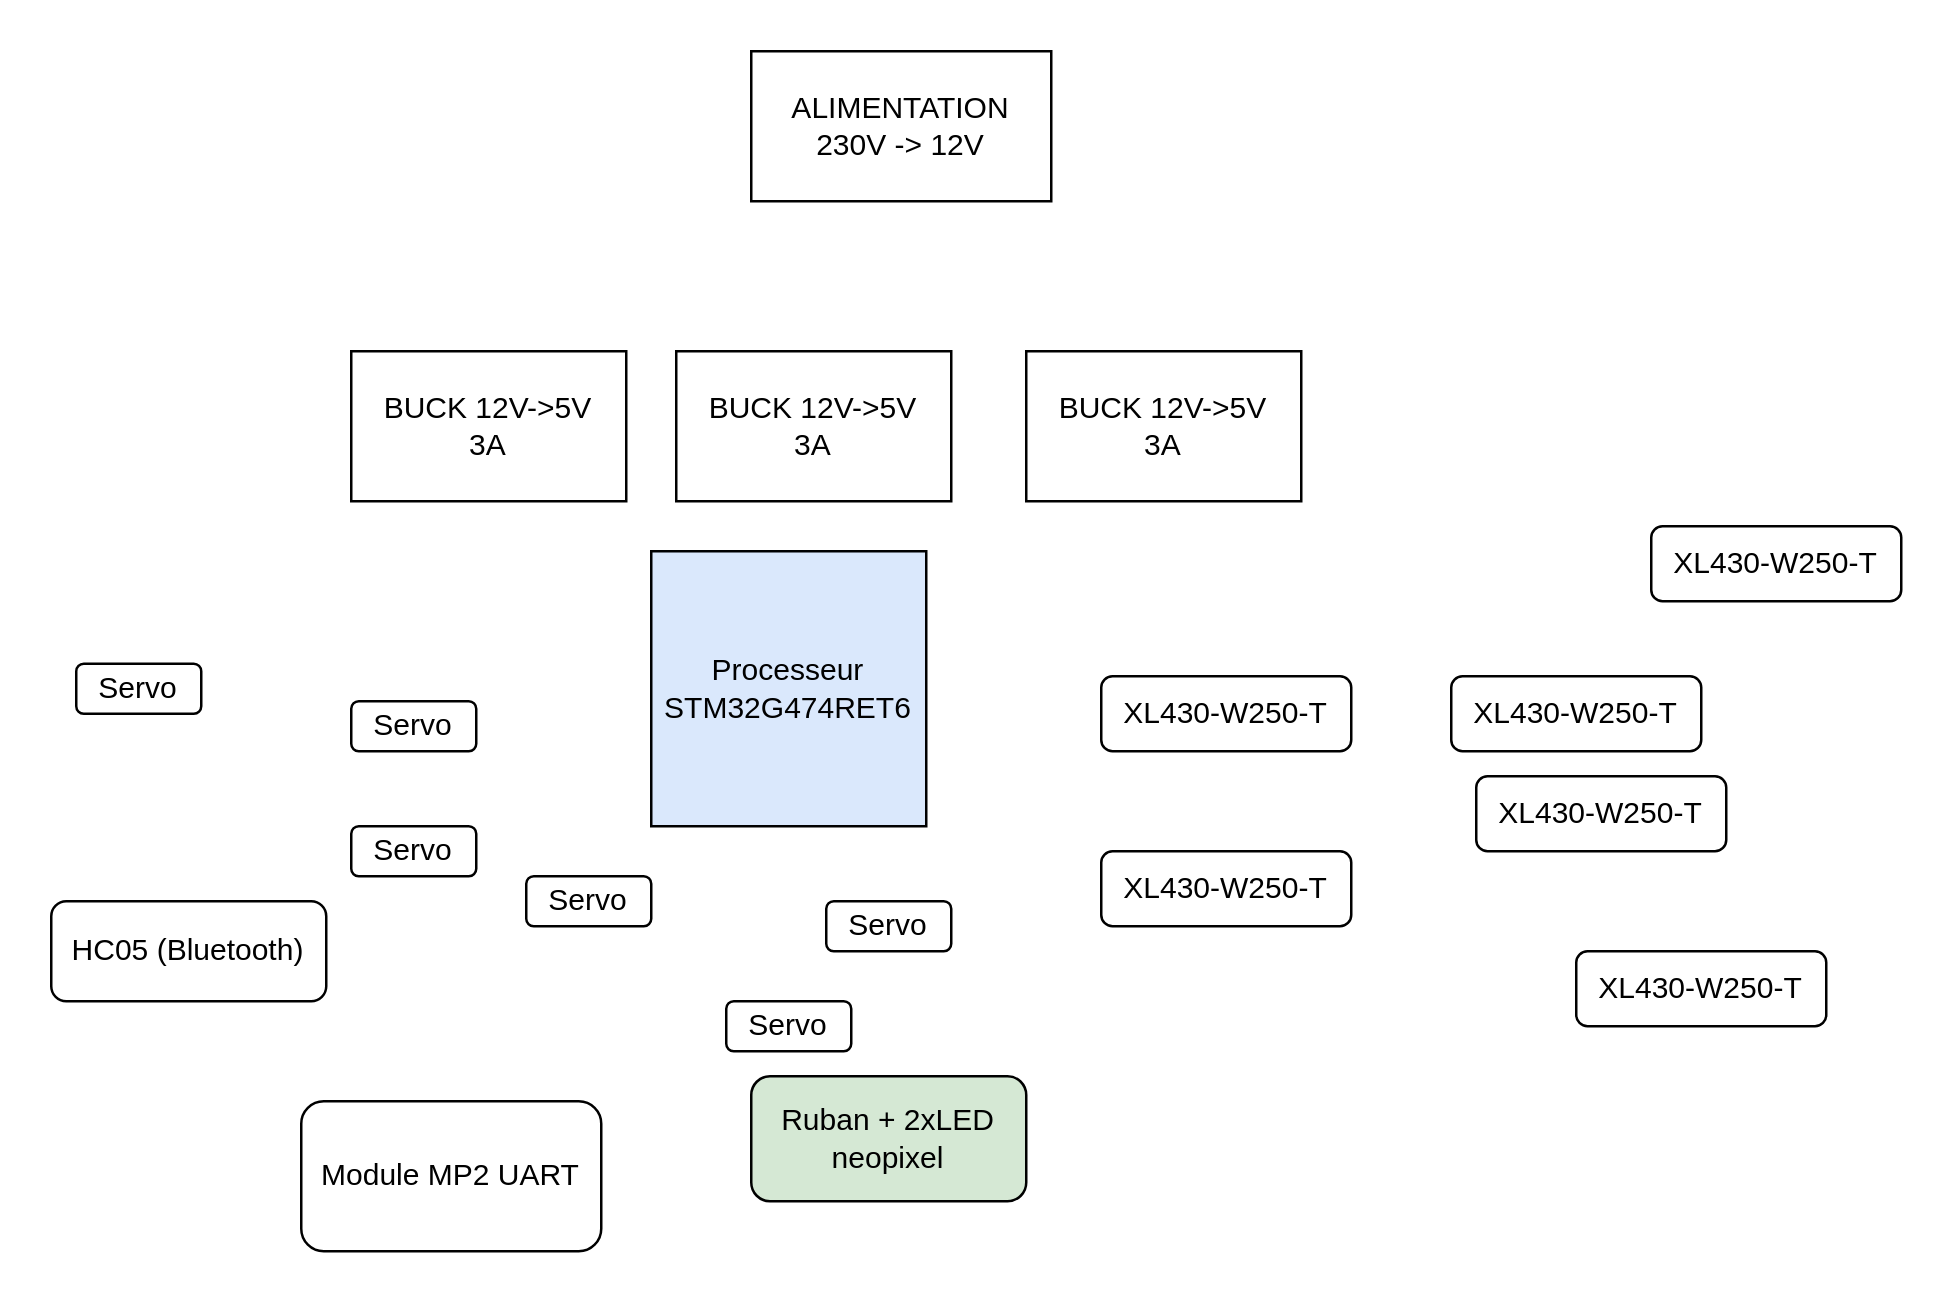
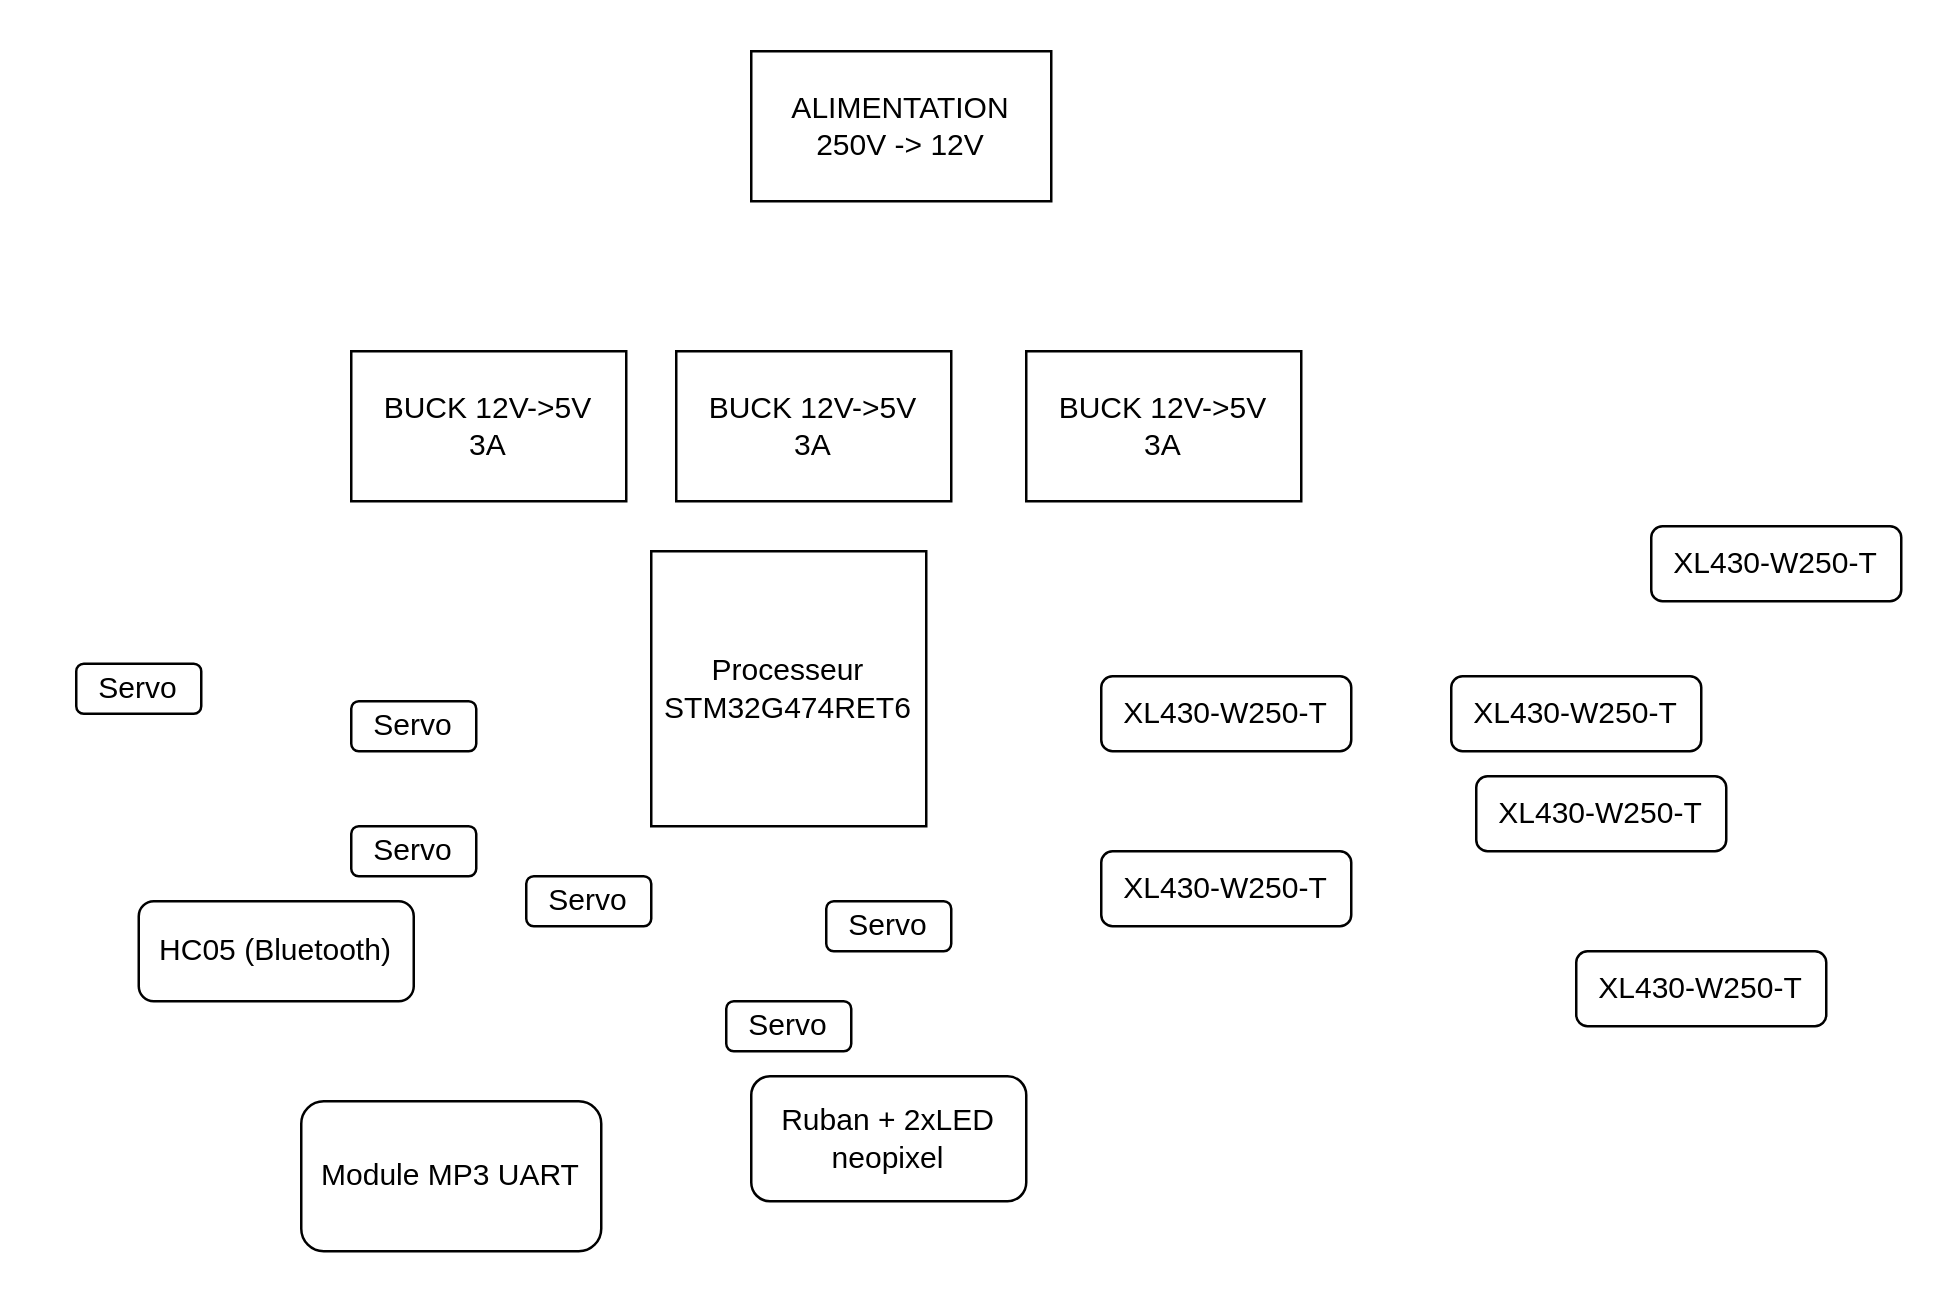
(901, 126) -> (901, 126)
(789, 689) -> (789, 689)
(189, 951) -> (276, 951)
(889, 1139) -> (889, 1139)
(451, 1176) -> (451, 1176)
